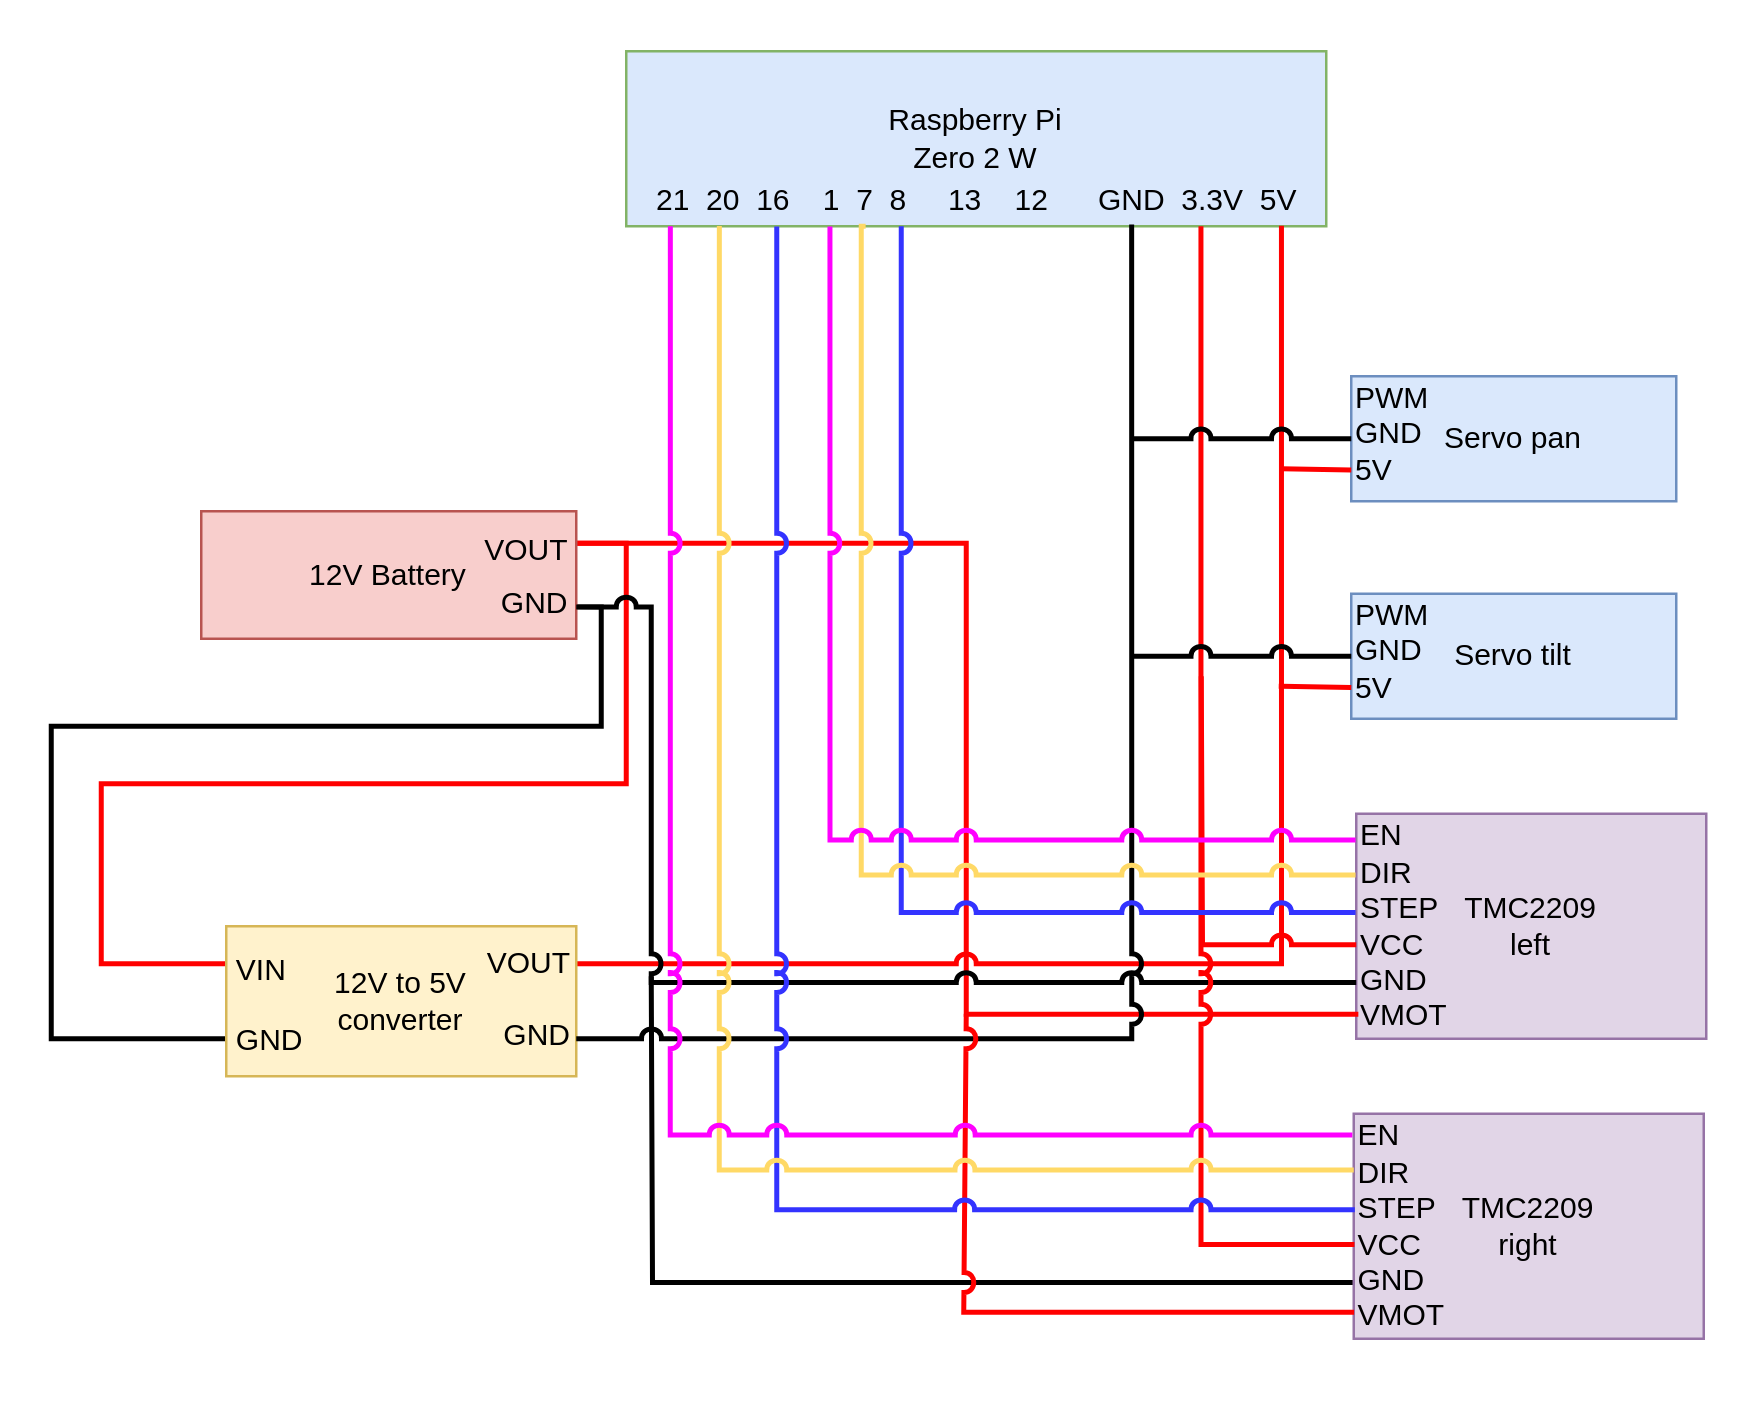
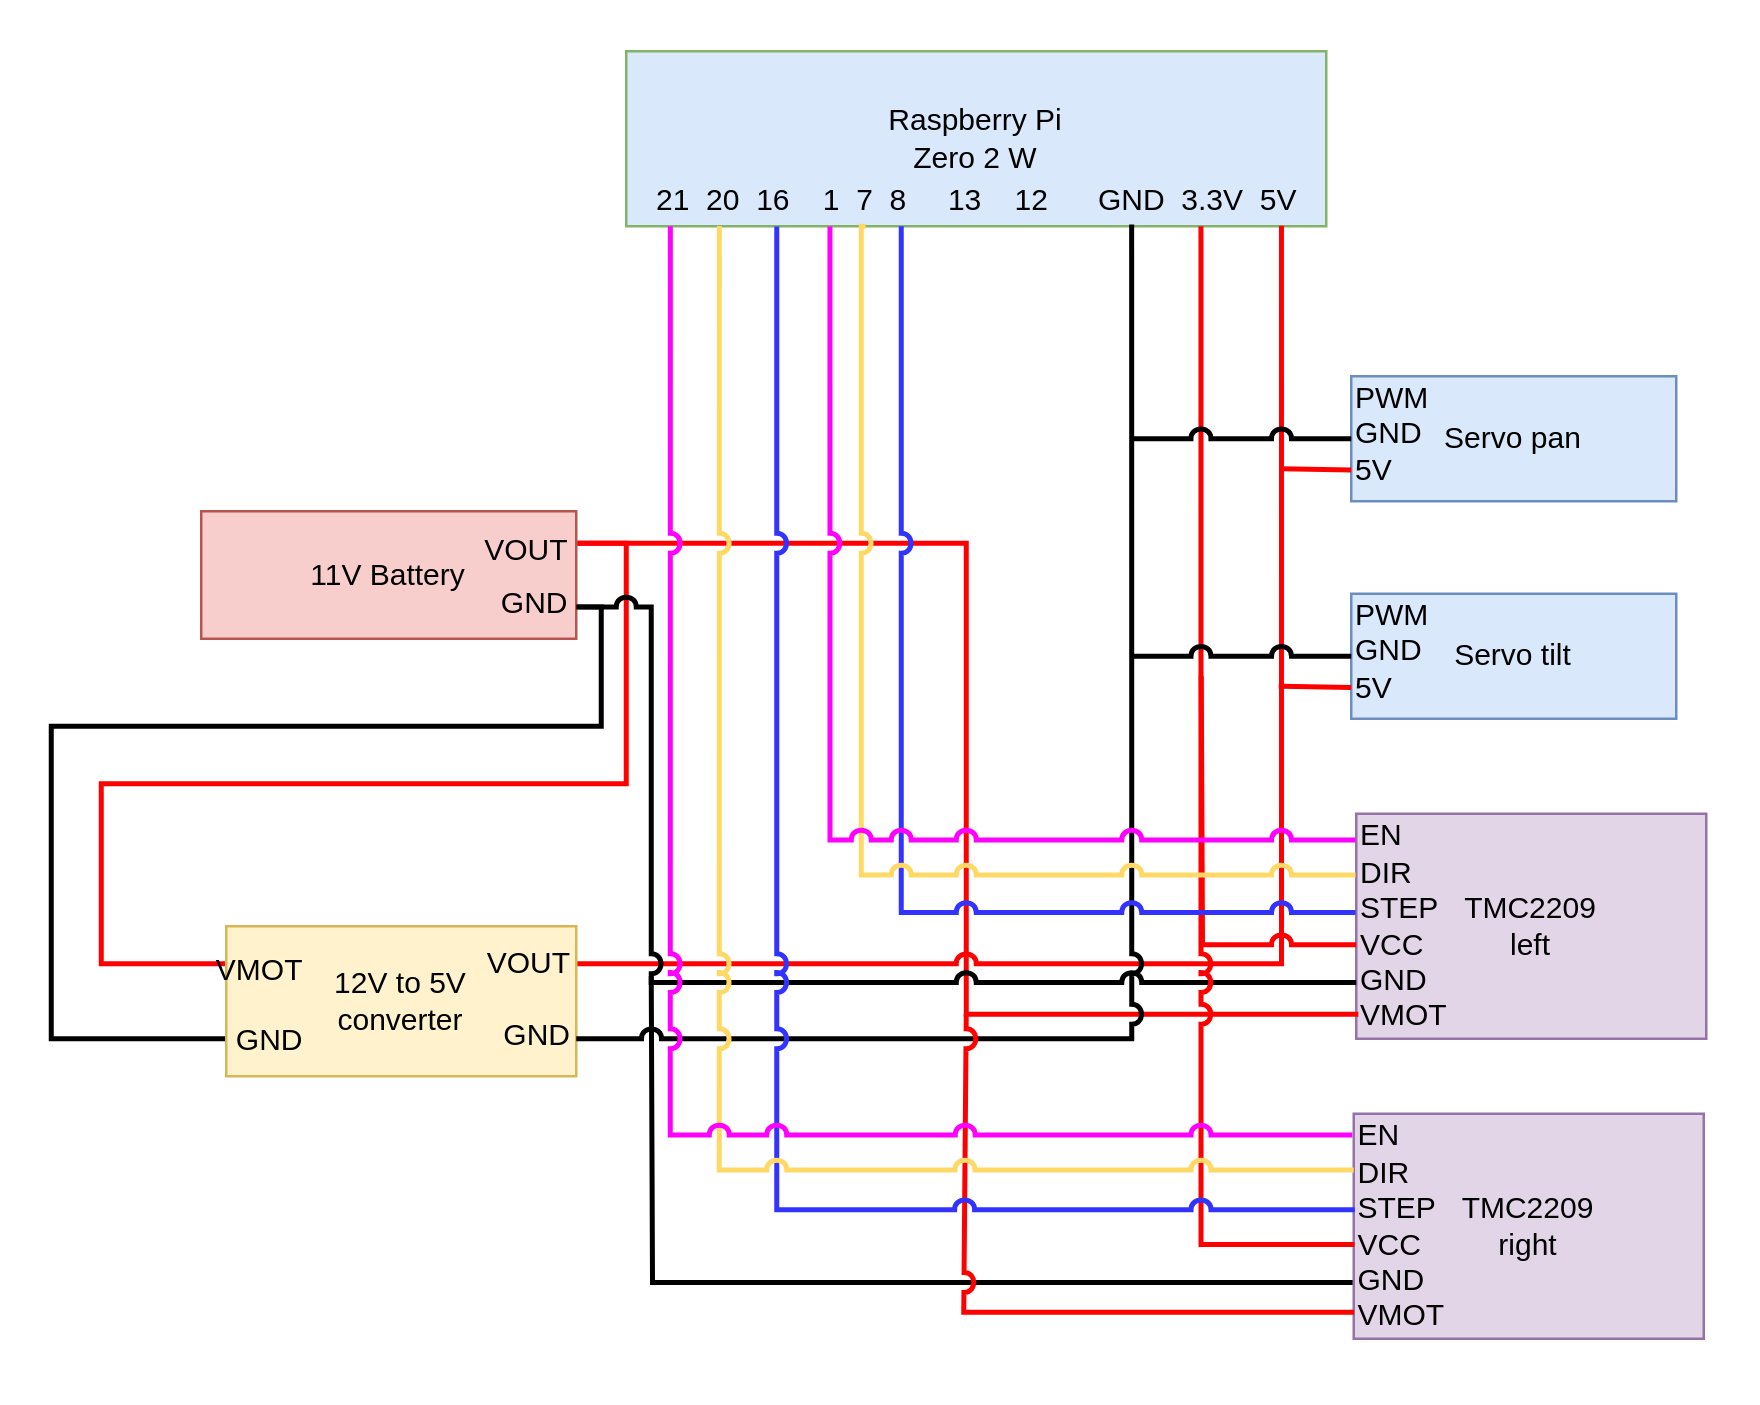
(389, 576) -> (389, 576)
(279, 989) -> (270, 989)
